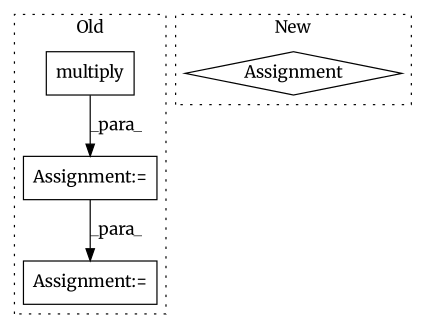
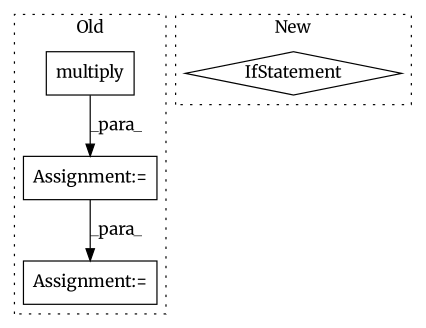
(293, 73) -> (293, 73)
